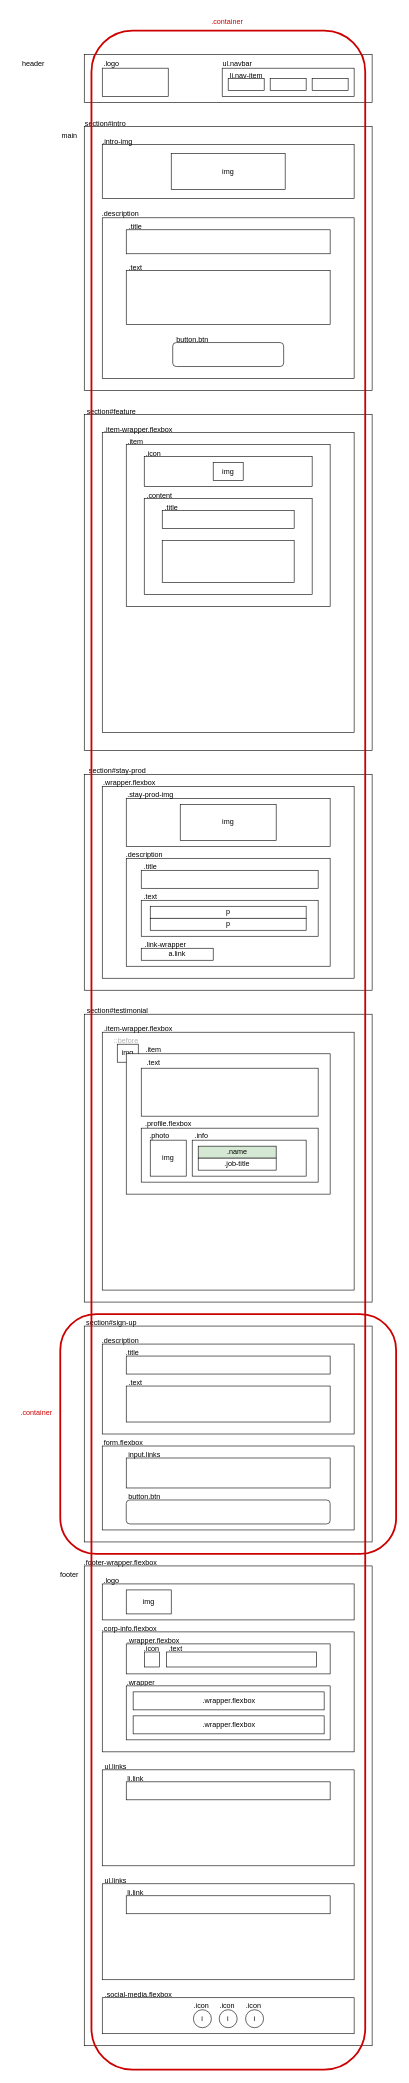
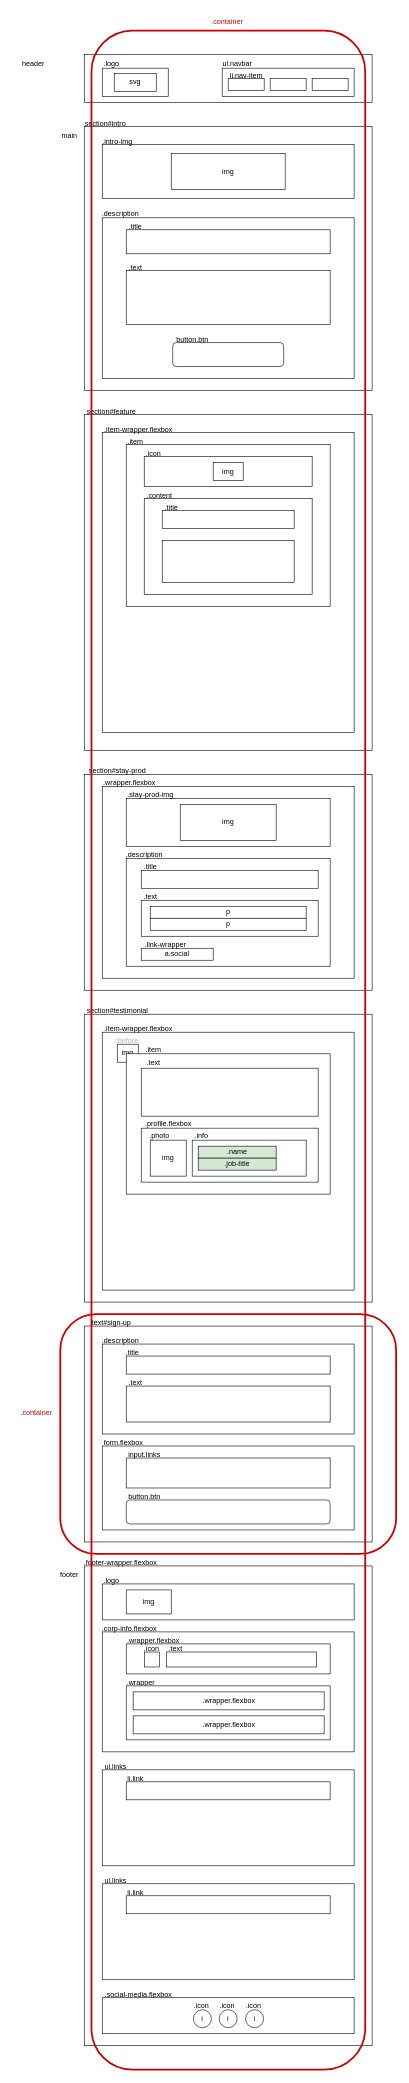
none -> (135, 82)
(177, 954) -> (177, 954)
(237, 1164) -> (237, 1164)
(112, 1323) -> (112, 1323)
